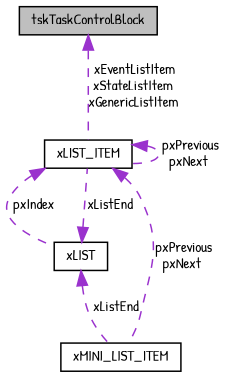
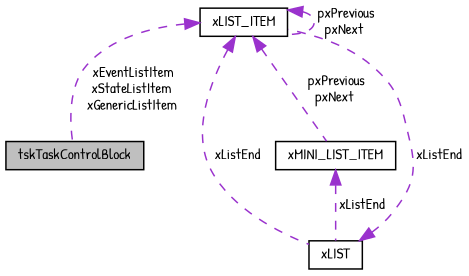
(88, 95) -> (97, 55)
(33, 205) -> (236, 156)
(90, 316) -> (336, 213)
